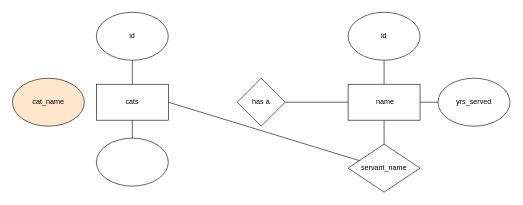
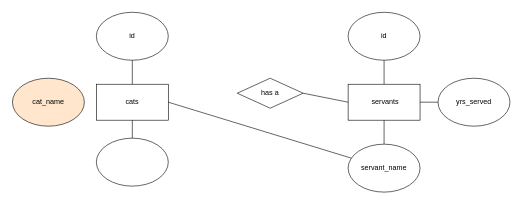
(261, 102) -> (270, 93)
(386, 102) -> (386, 102)
(384, 168) -> (384, 168)
